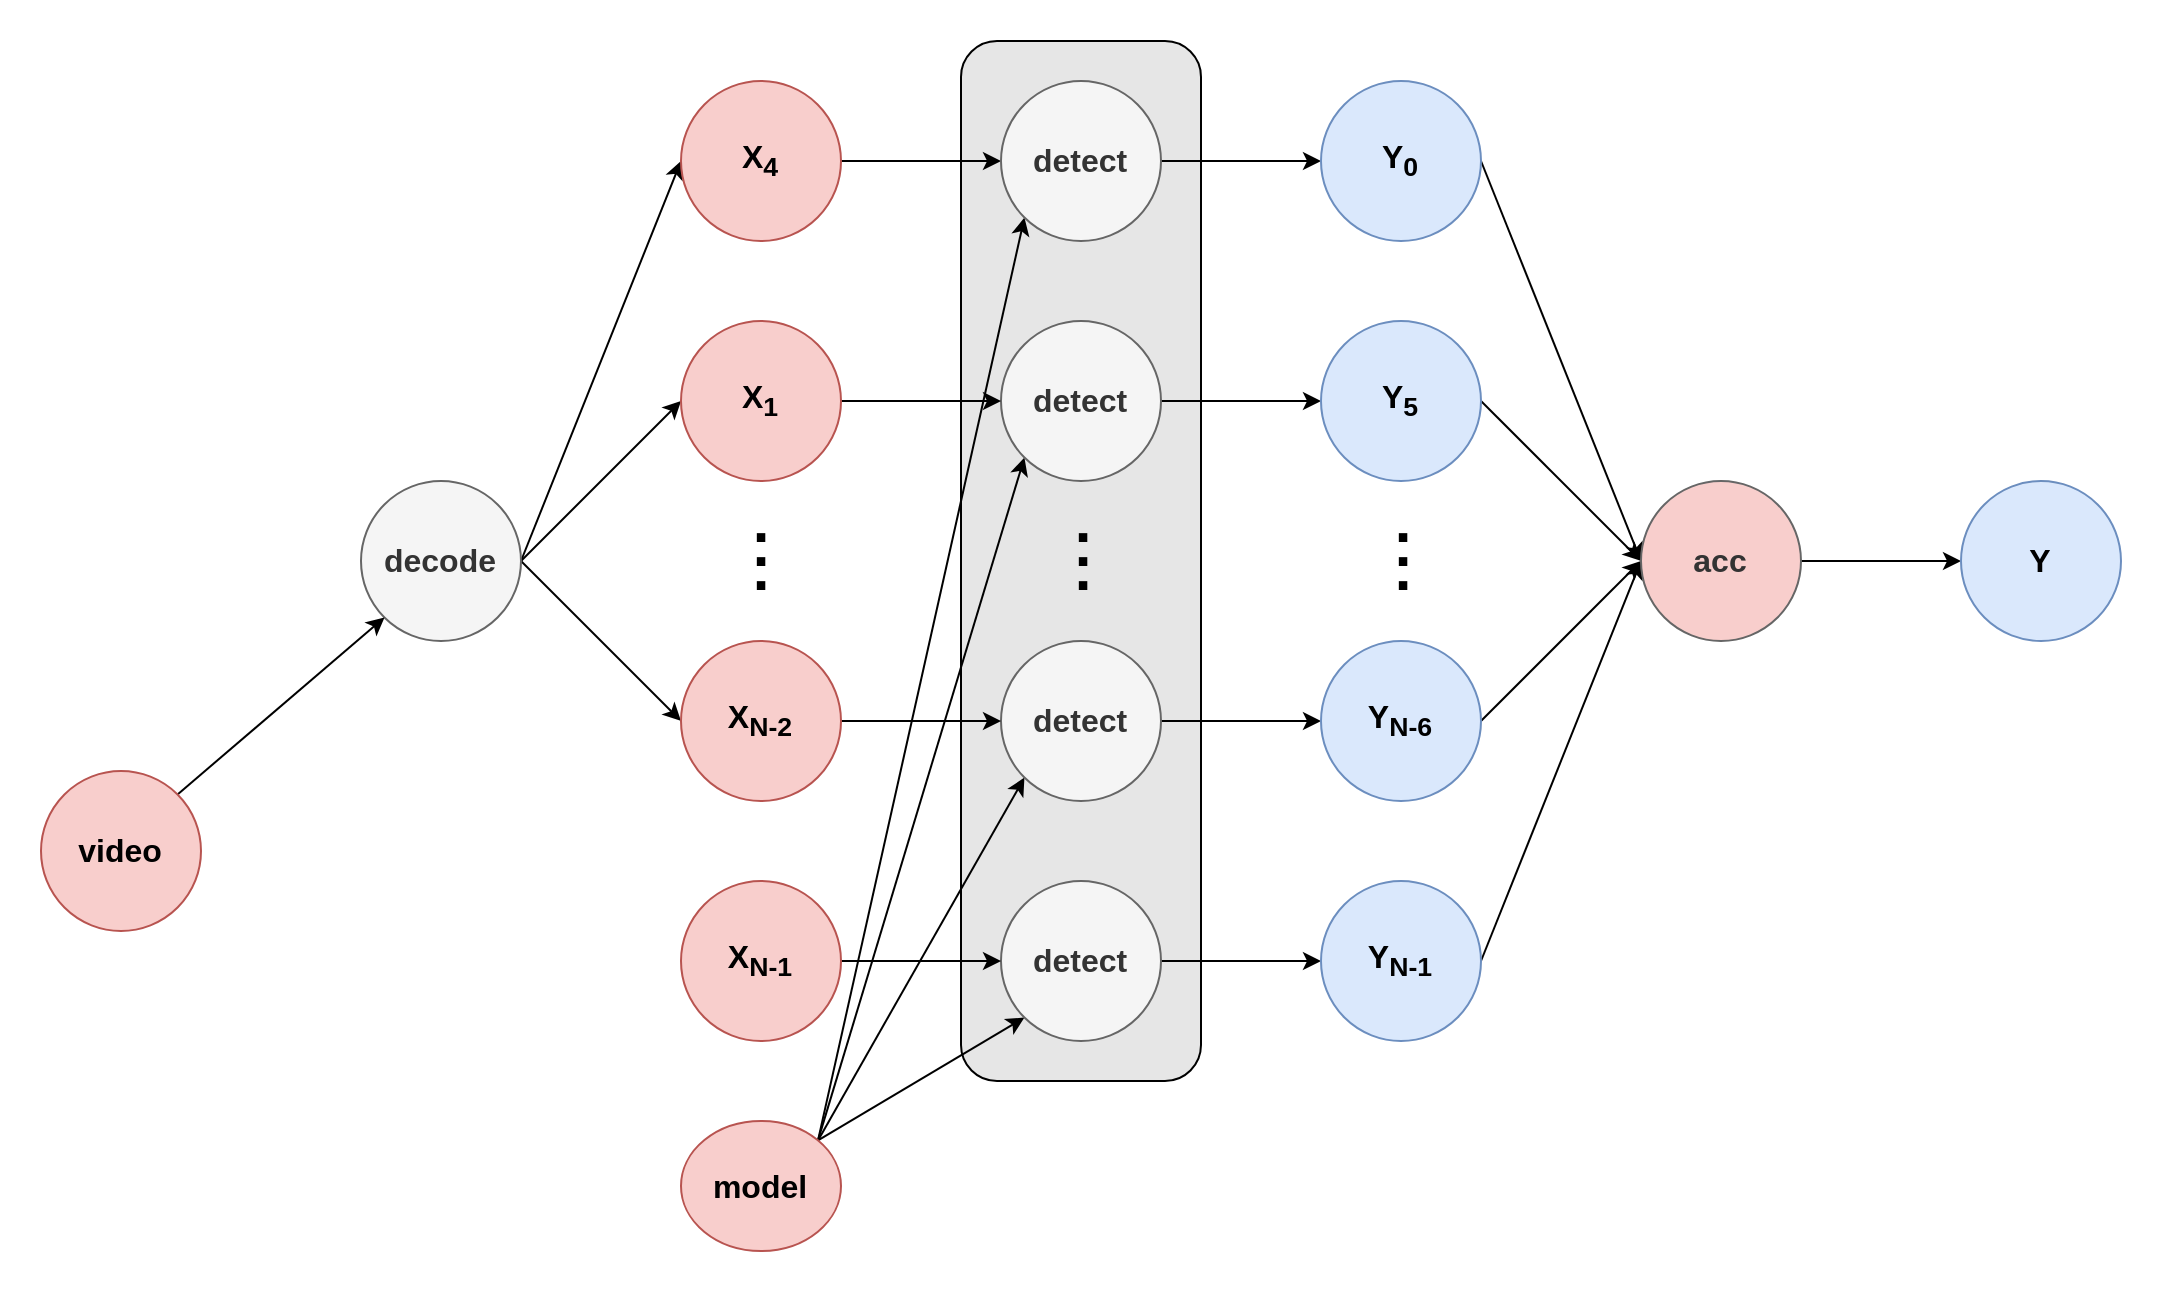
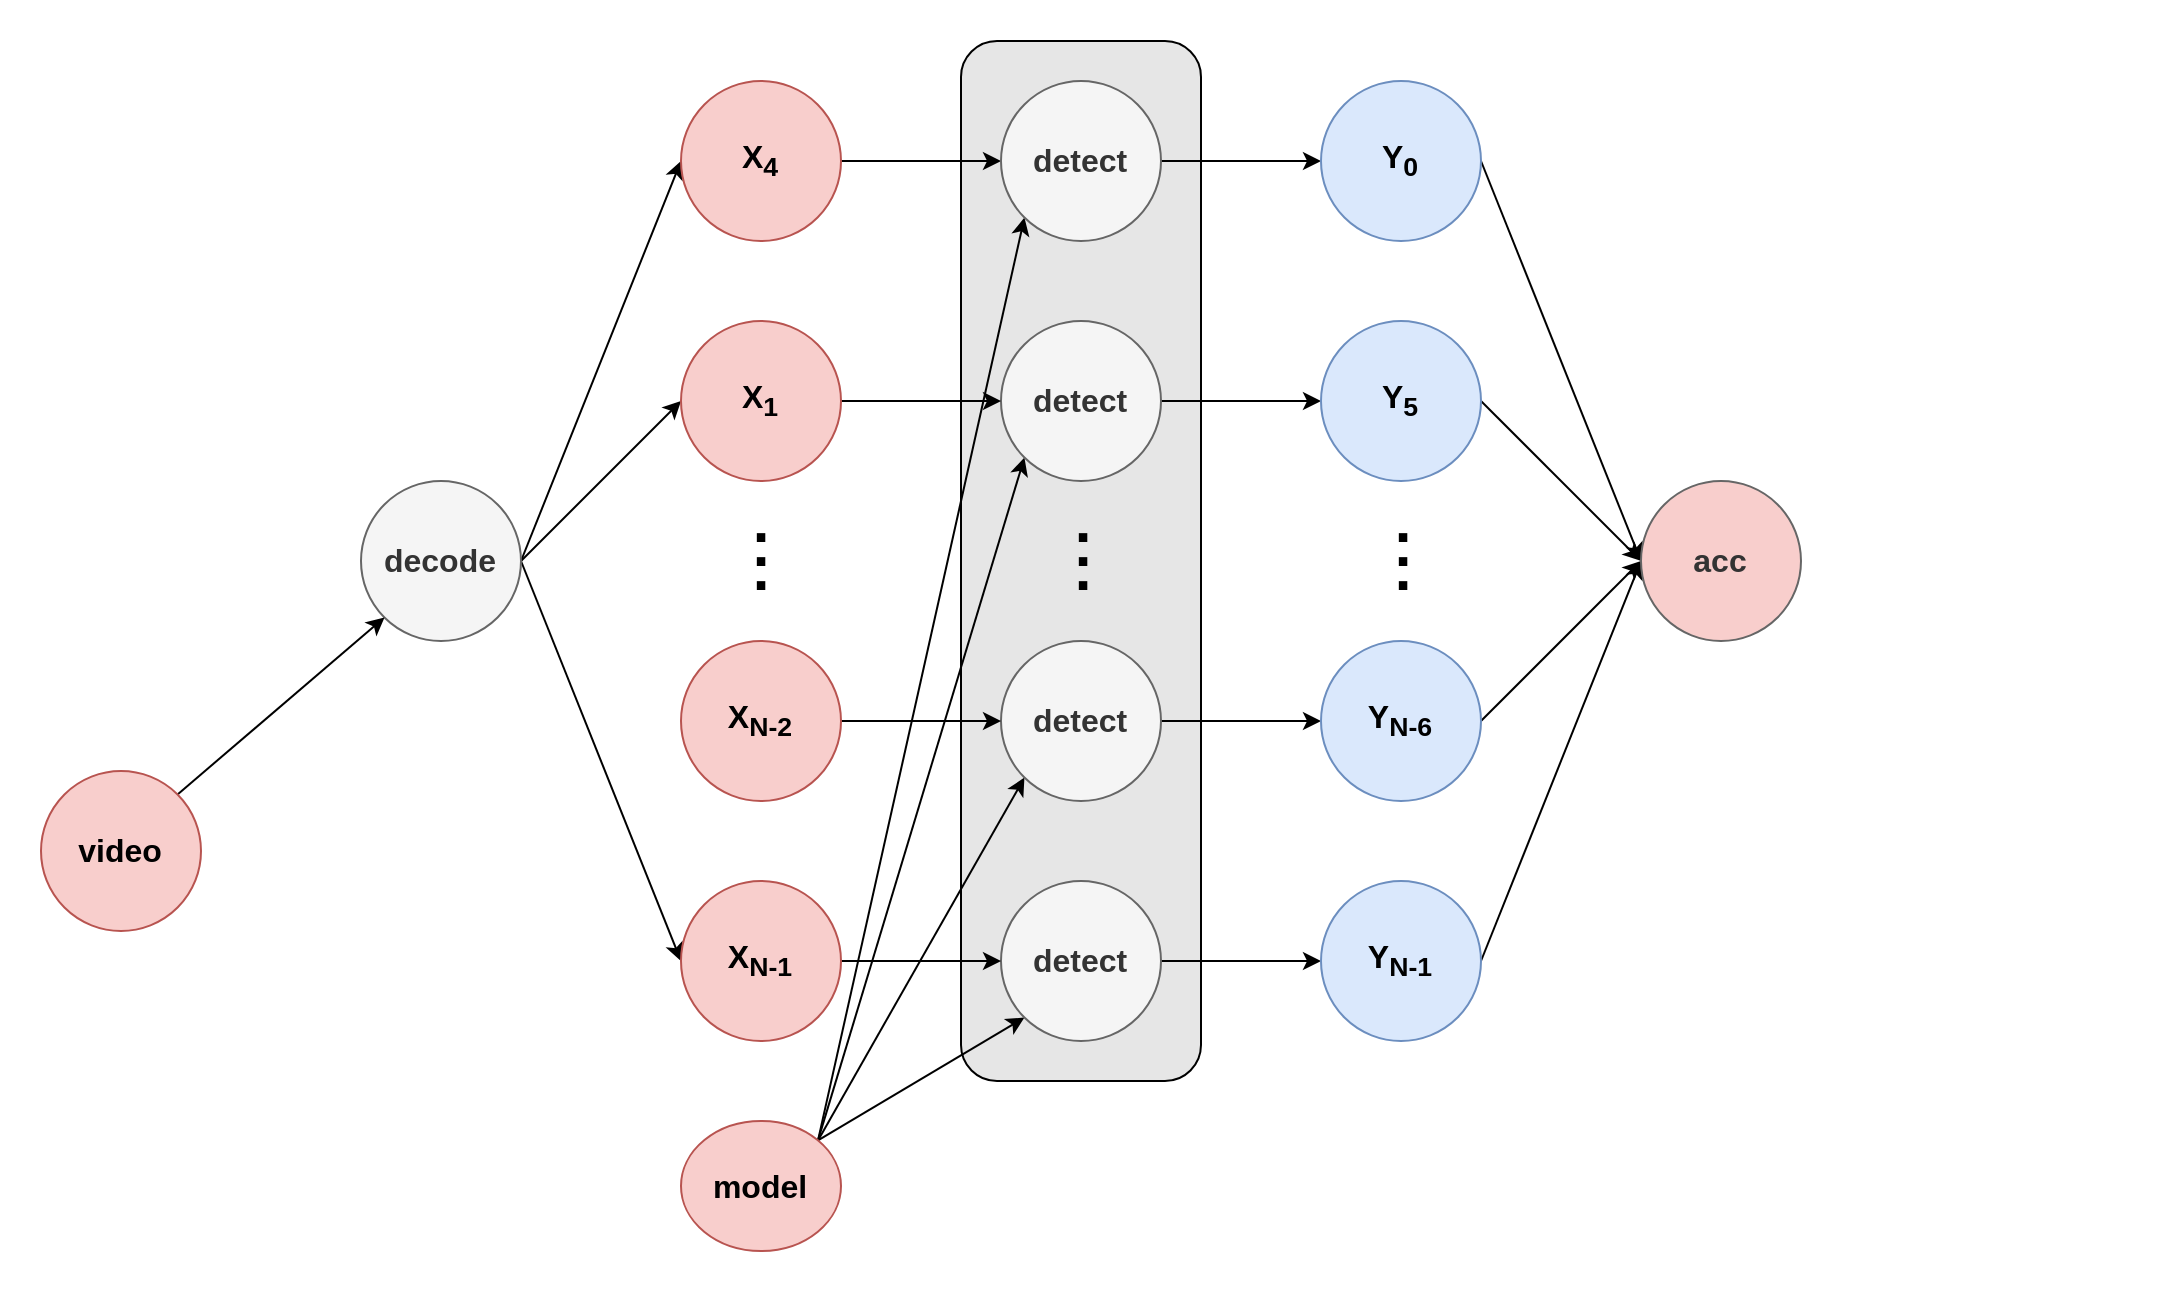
(1874, 561) -> none
(2041, 561) -> none
(600, 640) -> none
none -> (600, 758)
